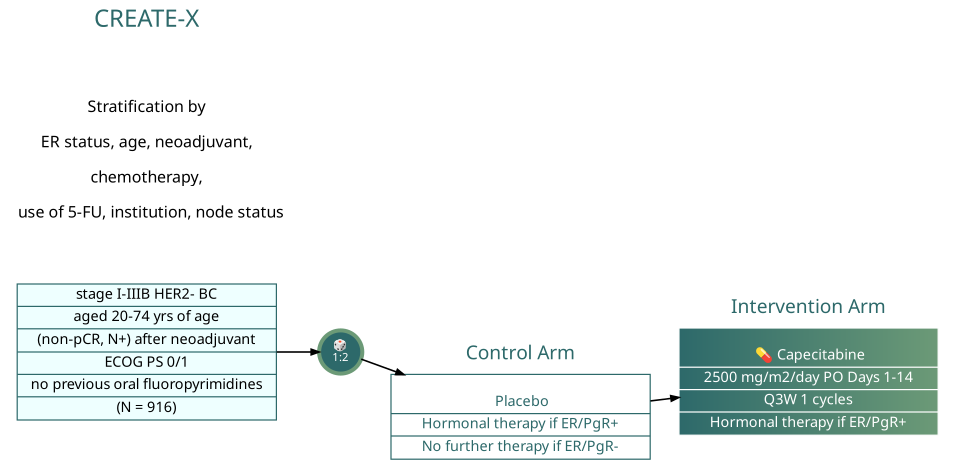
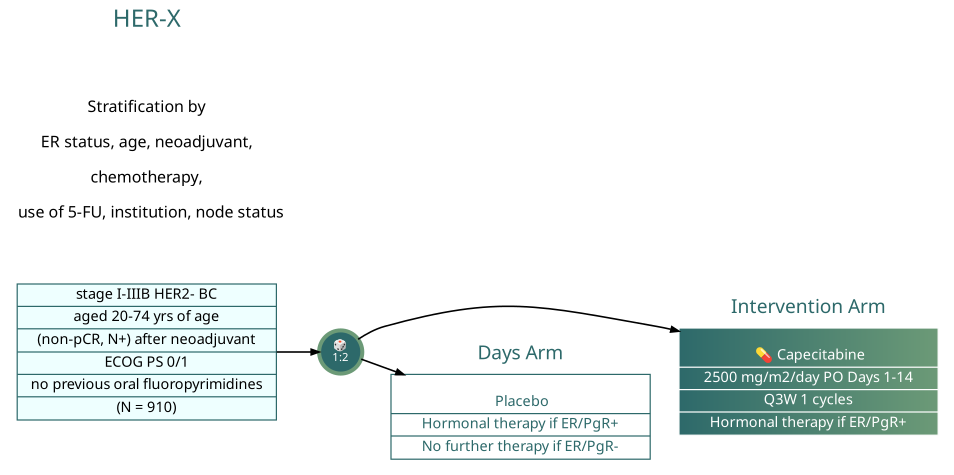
(147, 21) -> (147, 21)
(521, 354) -> (521, 354)
(662, 400) -> (513, 307)
(147, 408) -> (147, 408)
